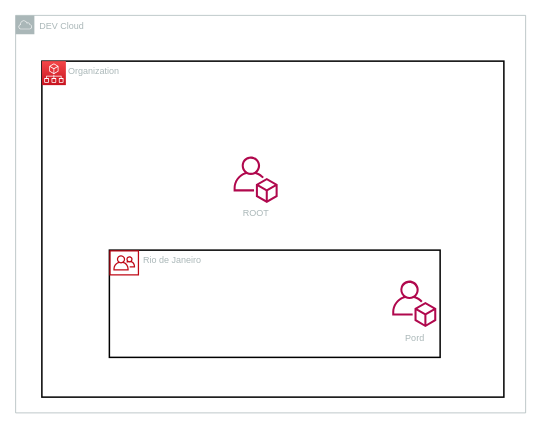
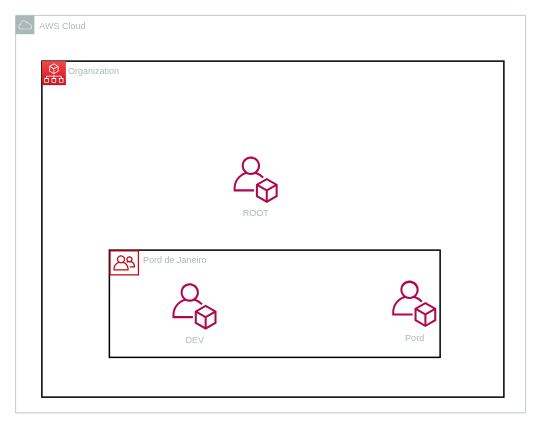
(60, 26) -> (60, 26)
(141, 260) -> (145, 260)
none -> (194, 306)
